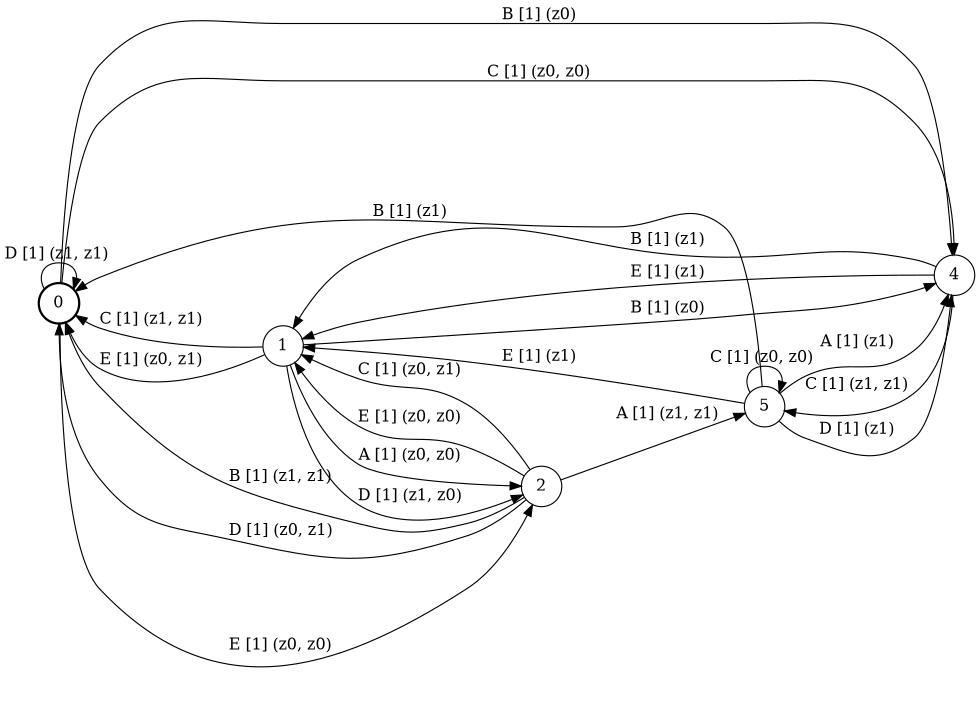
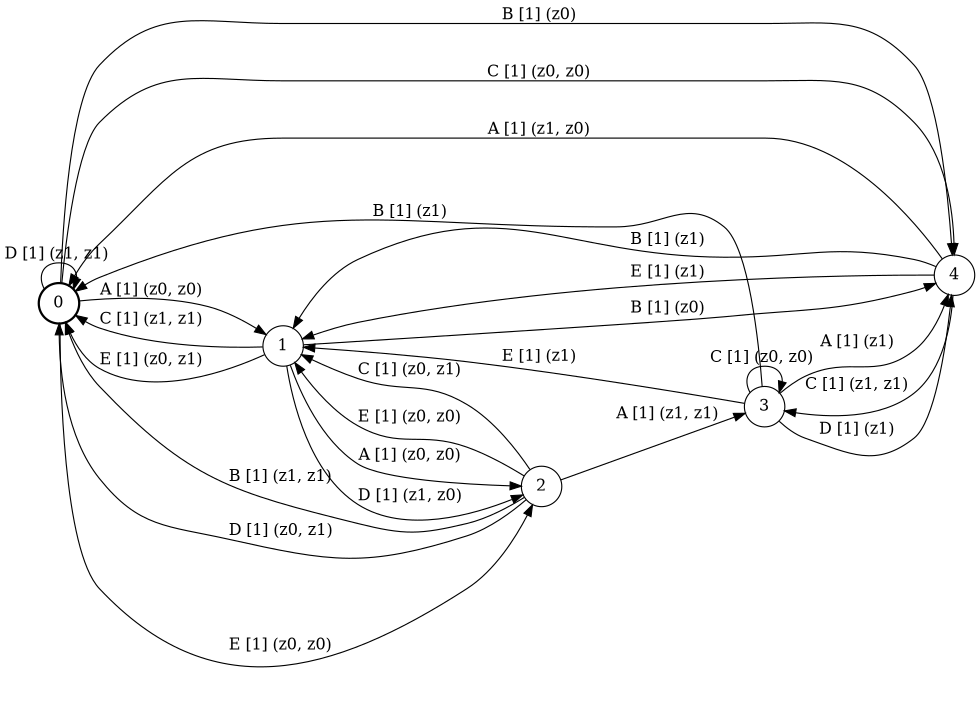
none -> (505, 138)
none -> (170, 300)
(765, 407) -> (765, 407)
